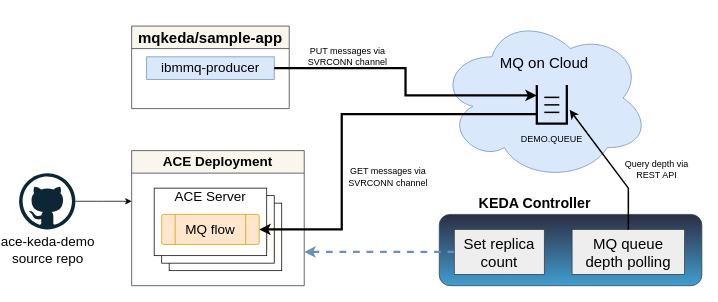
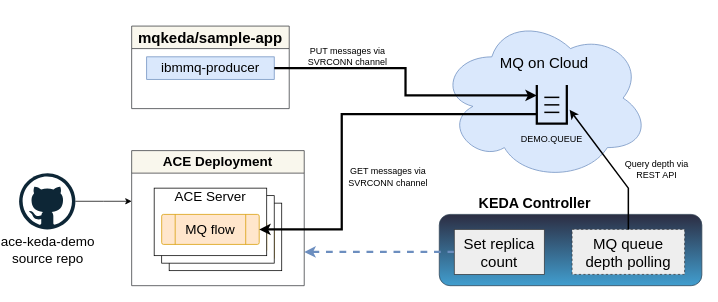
(628, 252) -> (628, 252)
